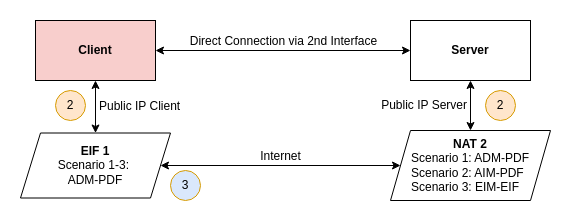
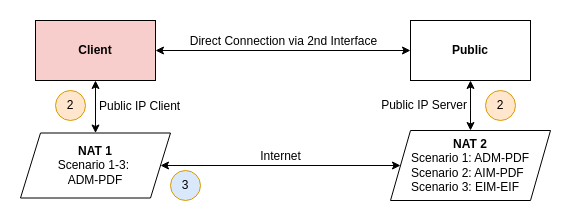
(471, 51) -> (471, 51)
(96, 166) -> (96, 166)
